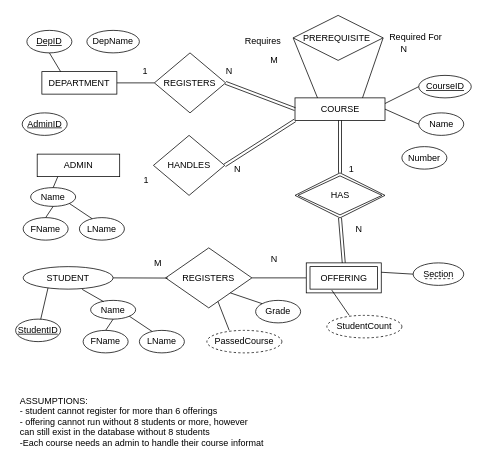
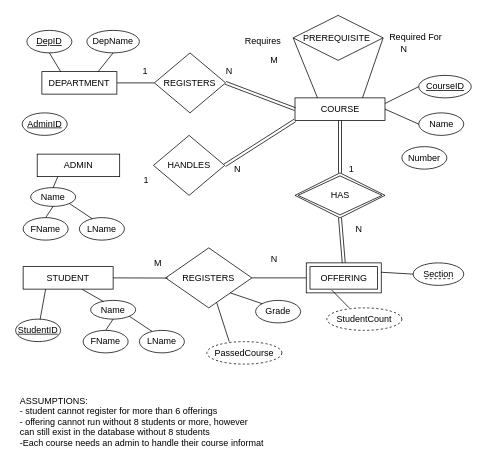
none -> (105, 62)
(68, 278) -> (68, 278)
(364, 327) -> (364, 319)
(244, 342) -> (244, 353)
